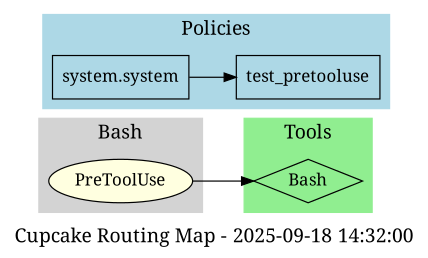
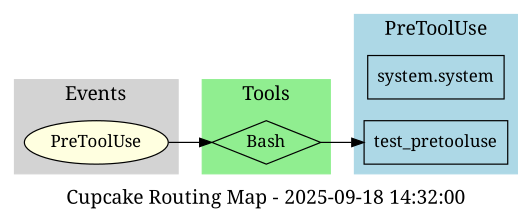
(216, 30) -> (436, 30)
(207, 77) -> (338, 142)
(121, 134) -> (96, 95)
